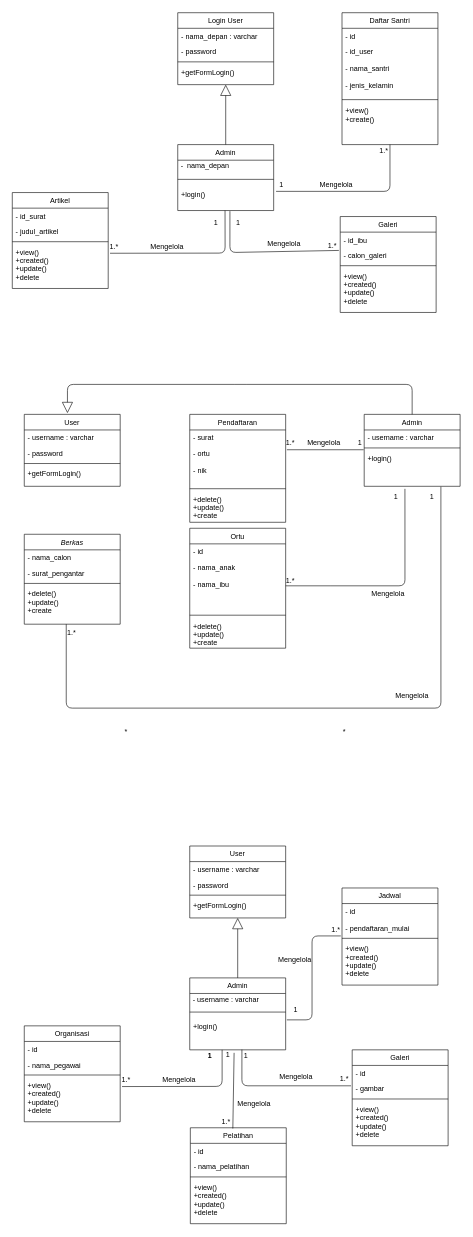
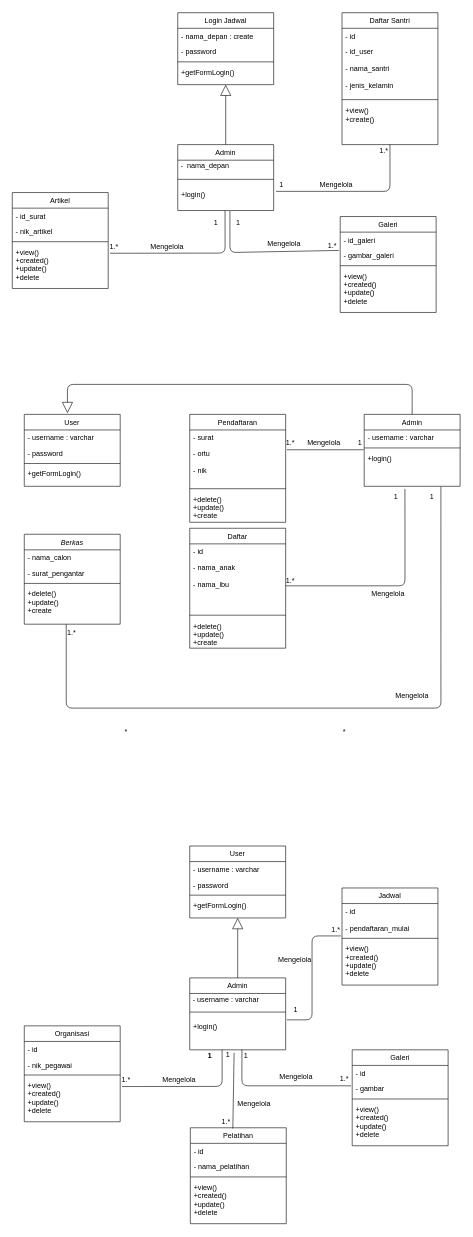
(226, 20) -> (226, 20)
(222, 36) -> (220, 36)
(42, 232) -> (38, 232)
(357, 240) -> (362, 240)
(368, 256) -> (371, 256)
(238, 536) -> (238, 536)
(54, 1066) -> (51, 1066)
